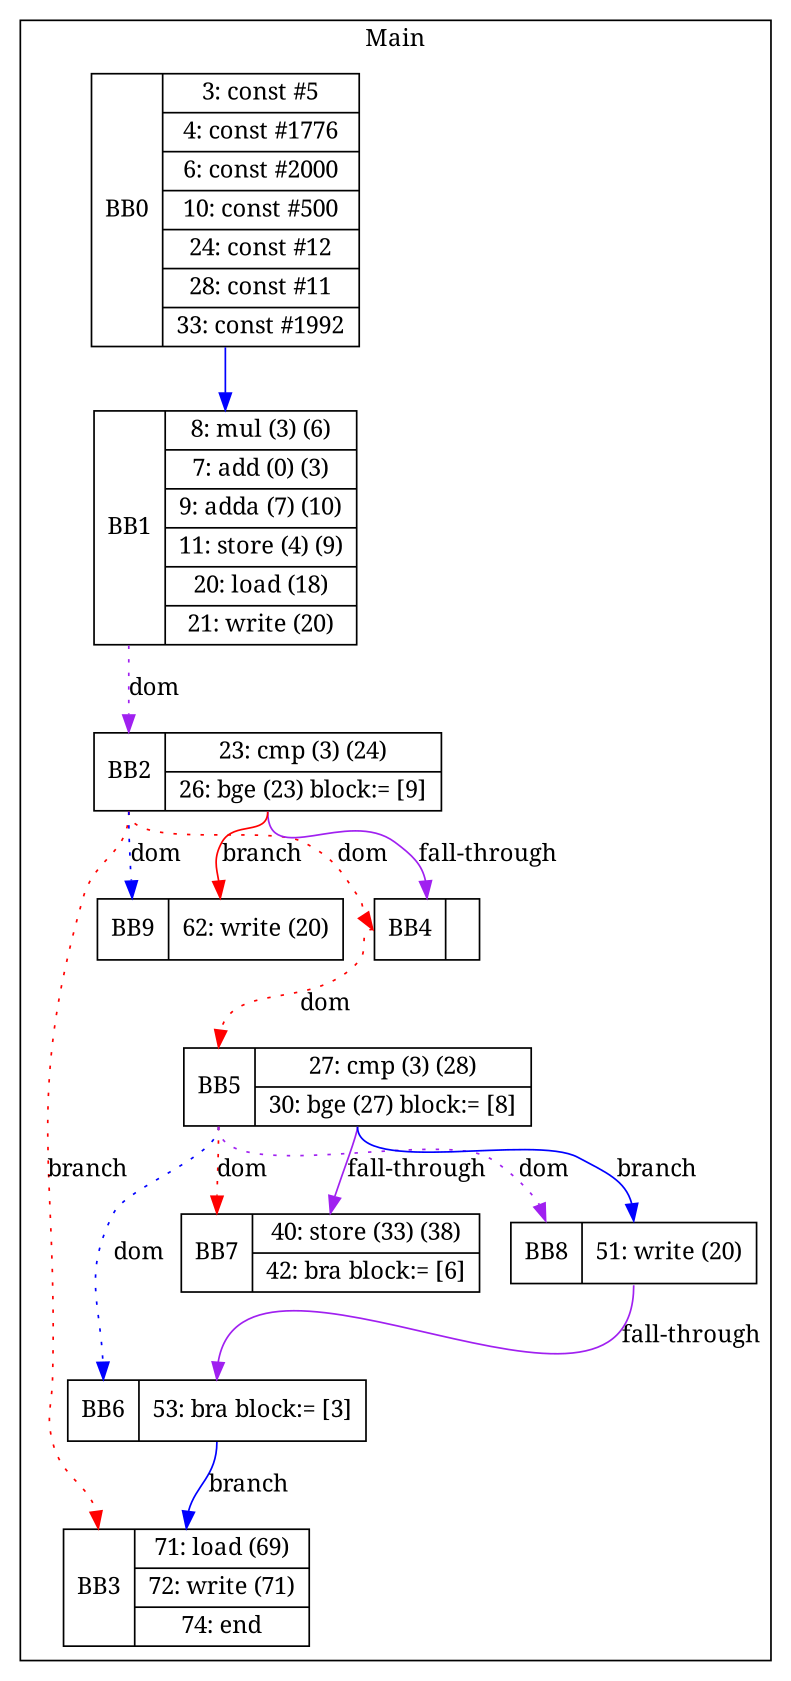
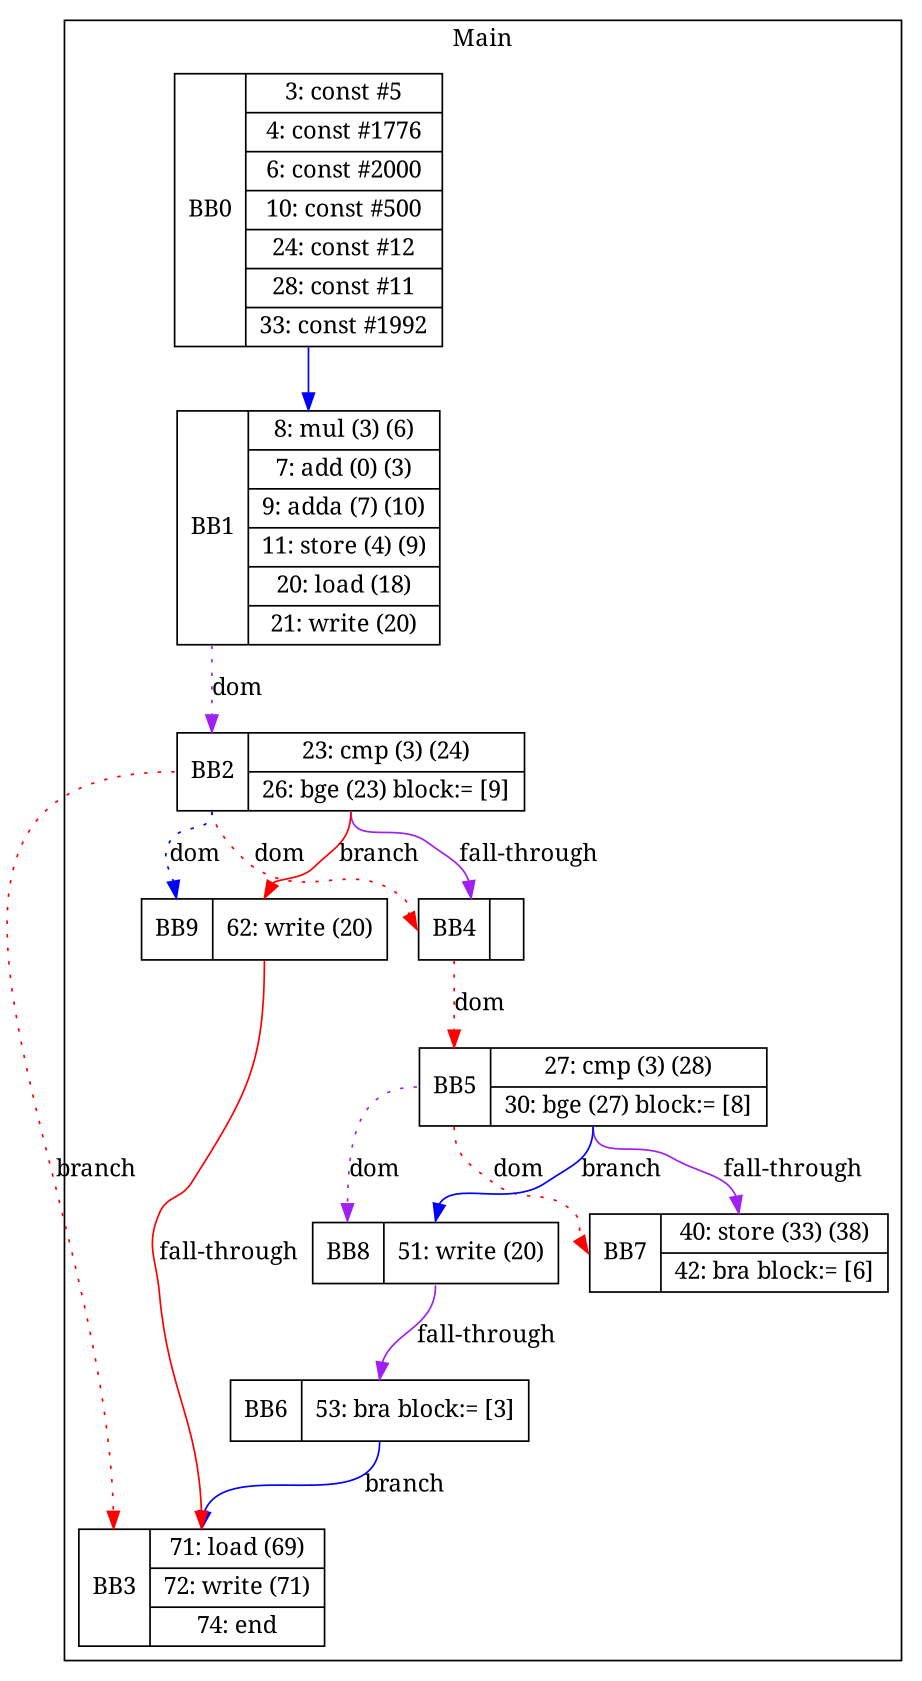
(111, 1219) -> none
none -> (156, 1223)
